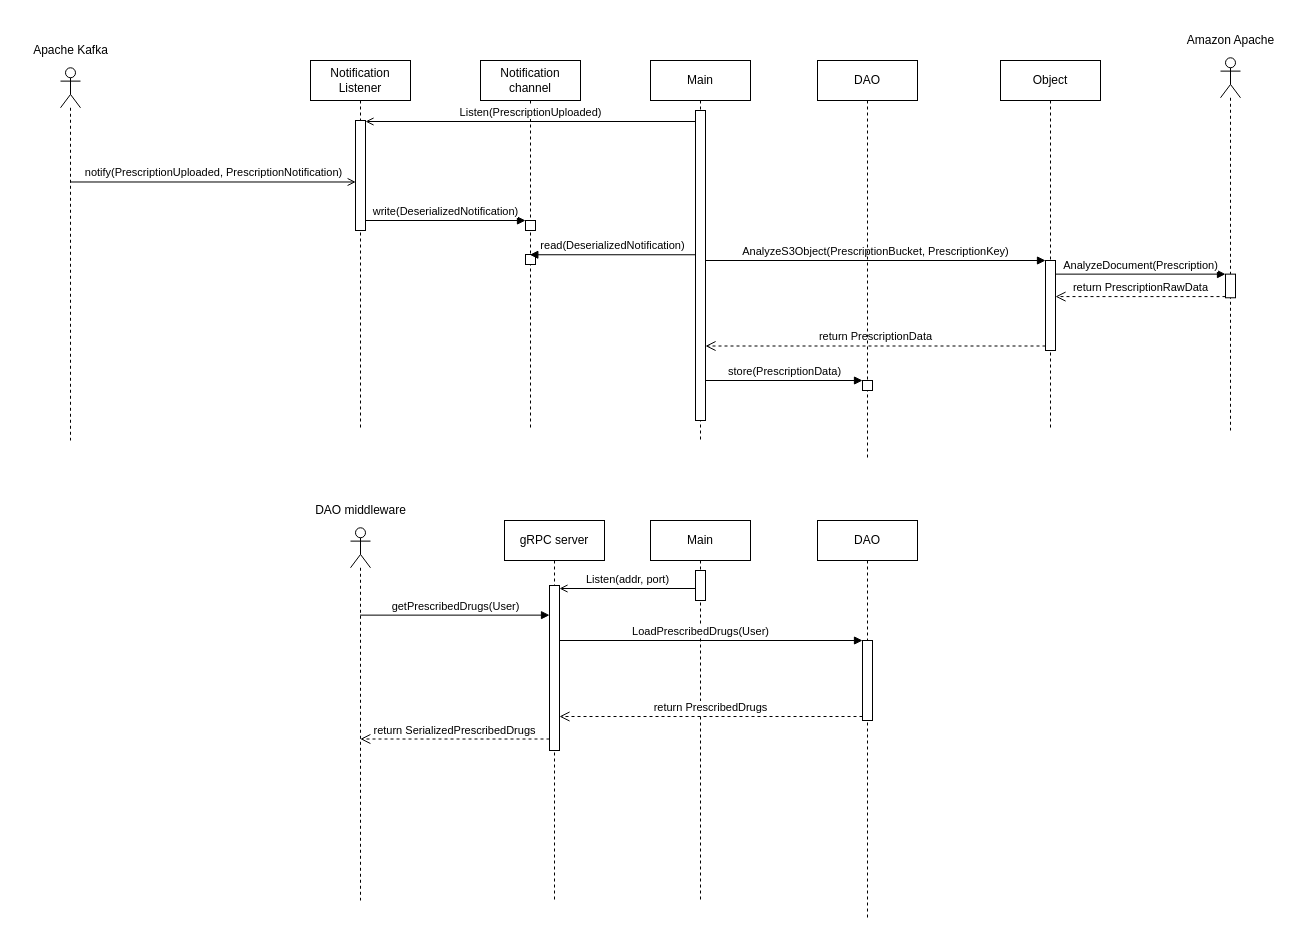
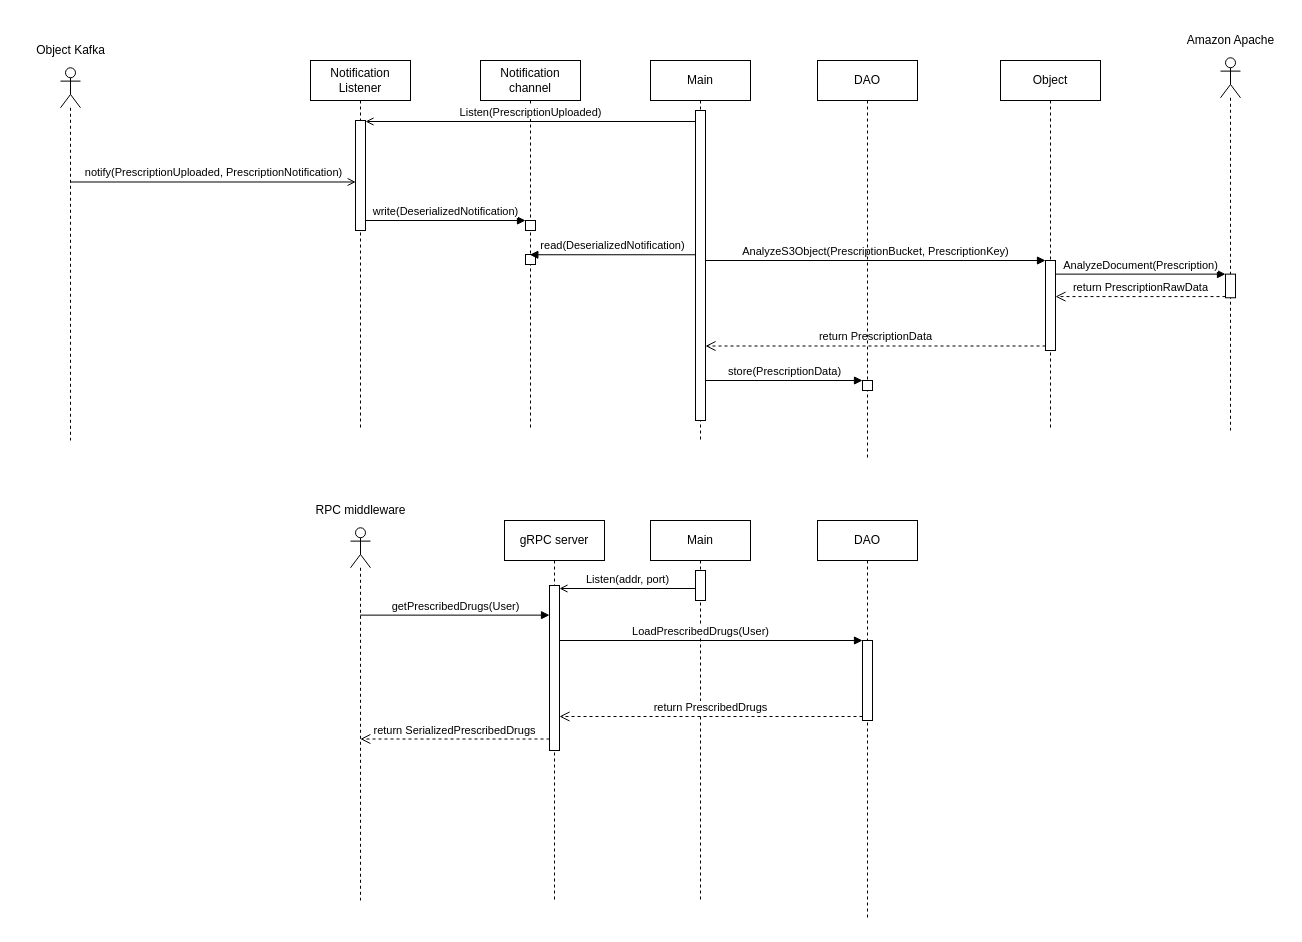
(71, 51) -> (71, 51)
(361, 511) -> (361, 511)
